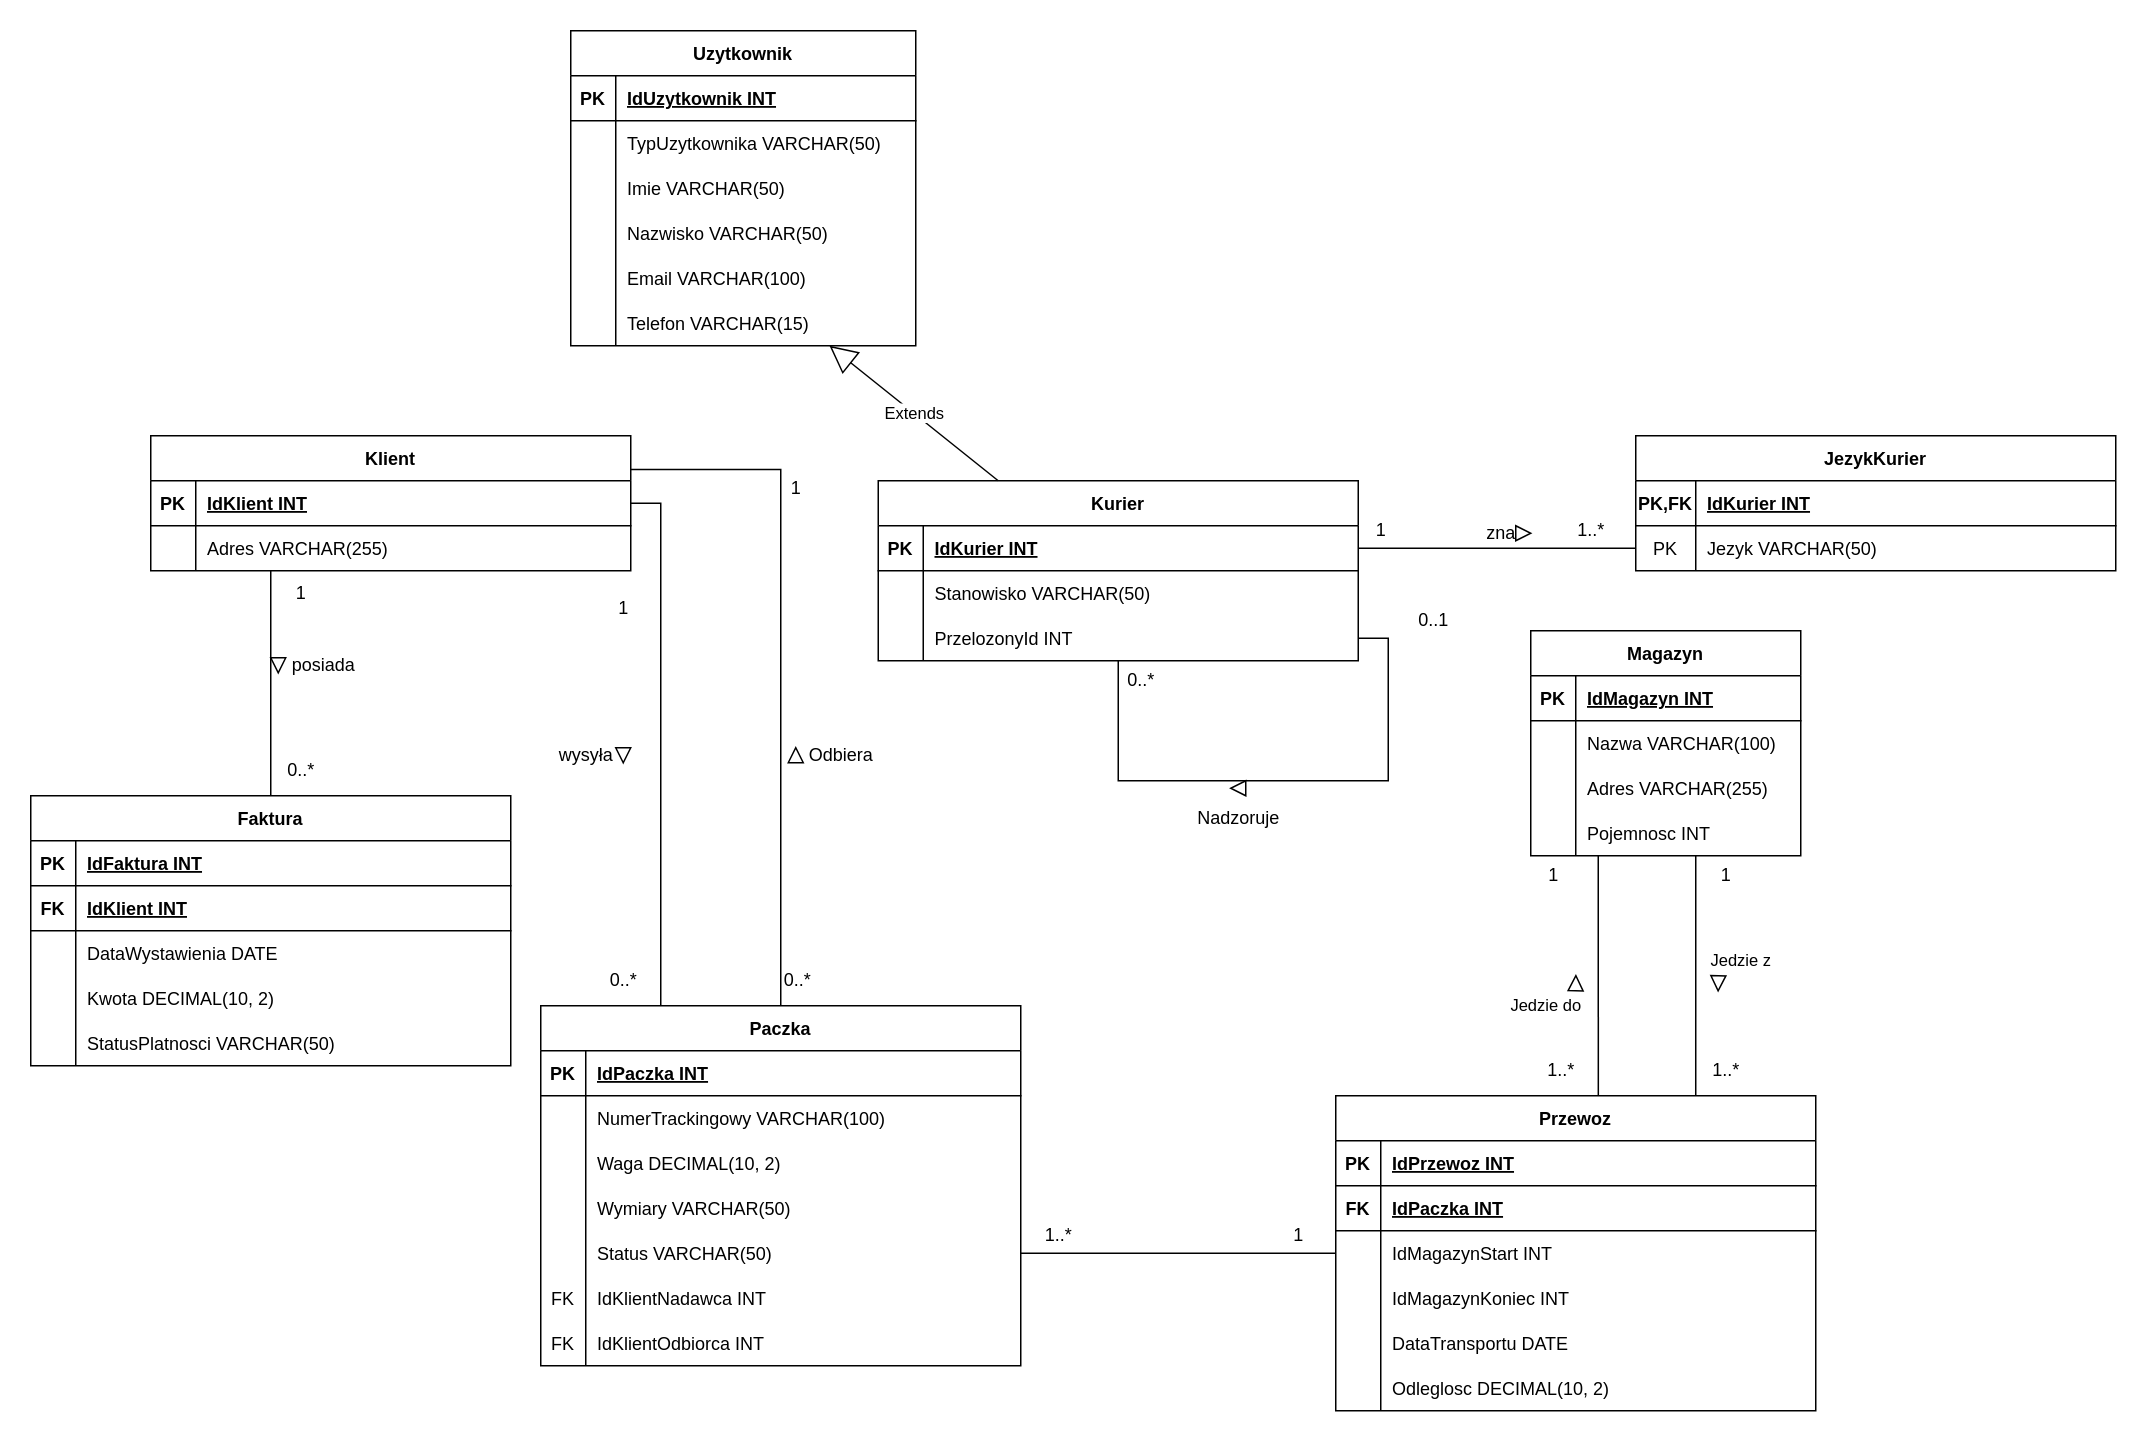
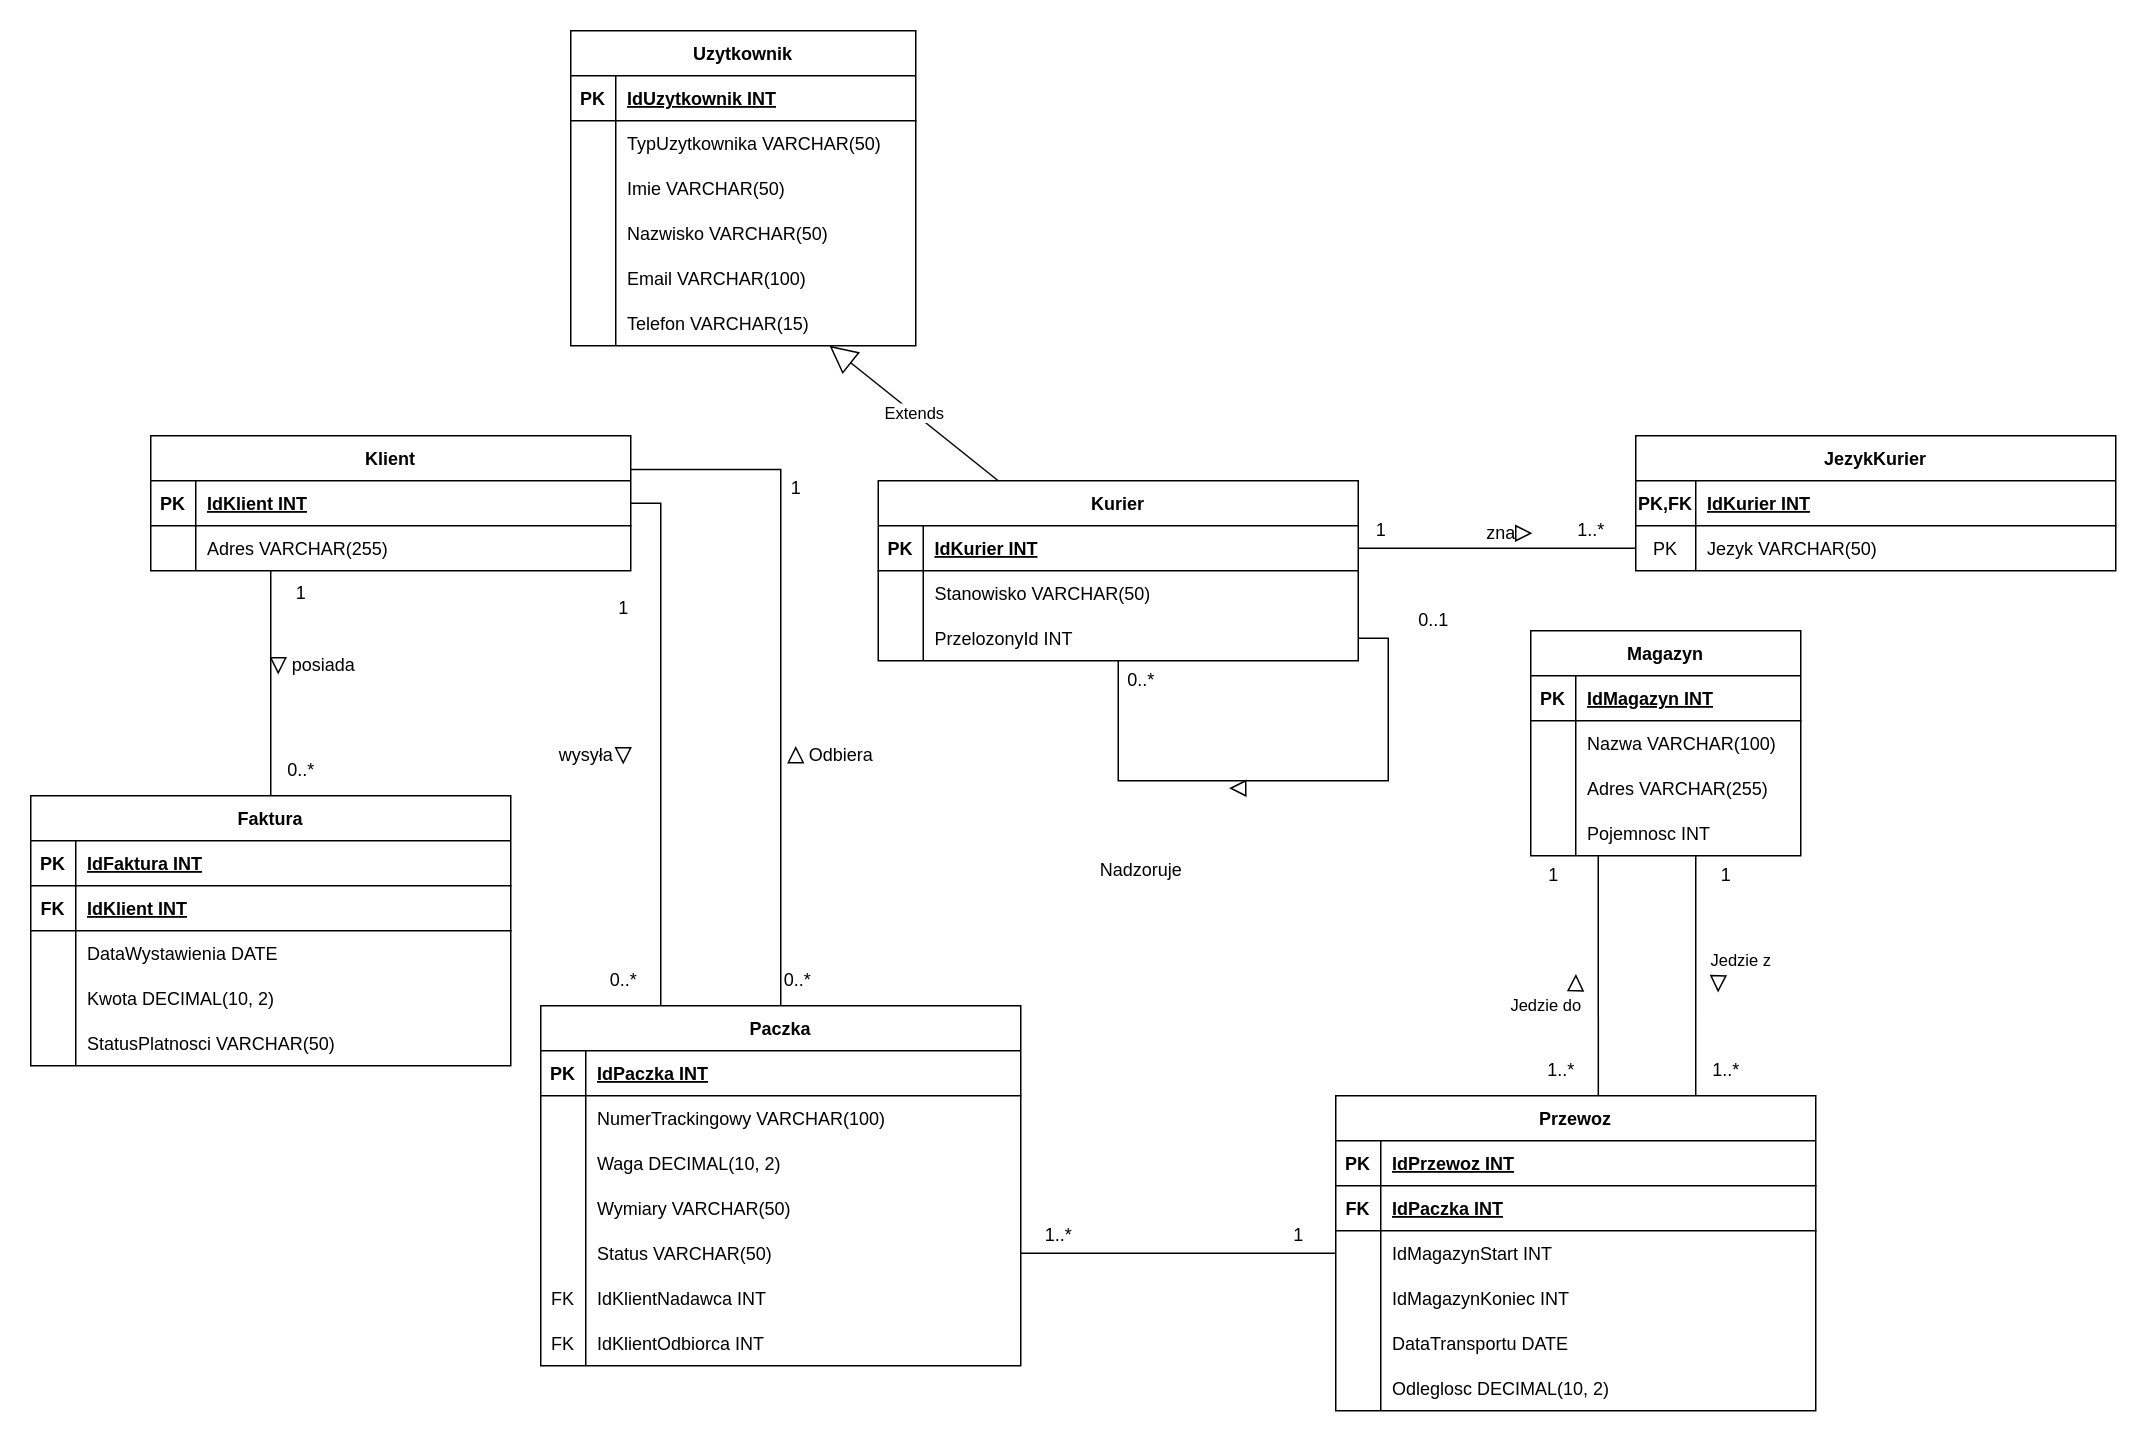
(1238, 818) -> (1141, 871)
